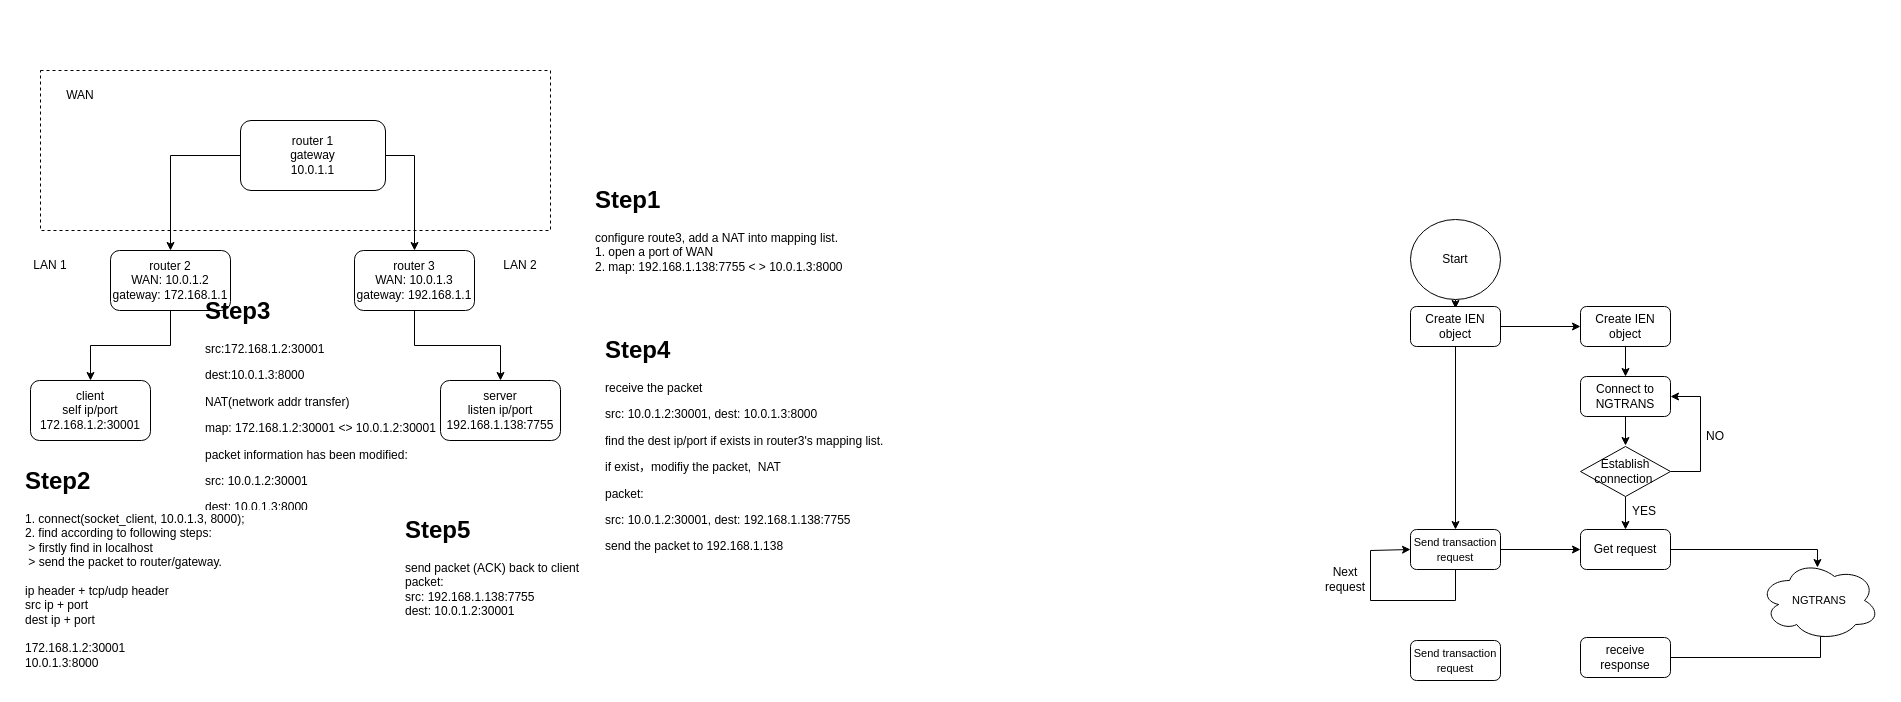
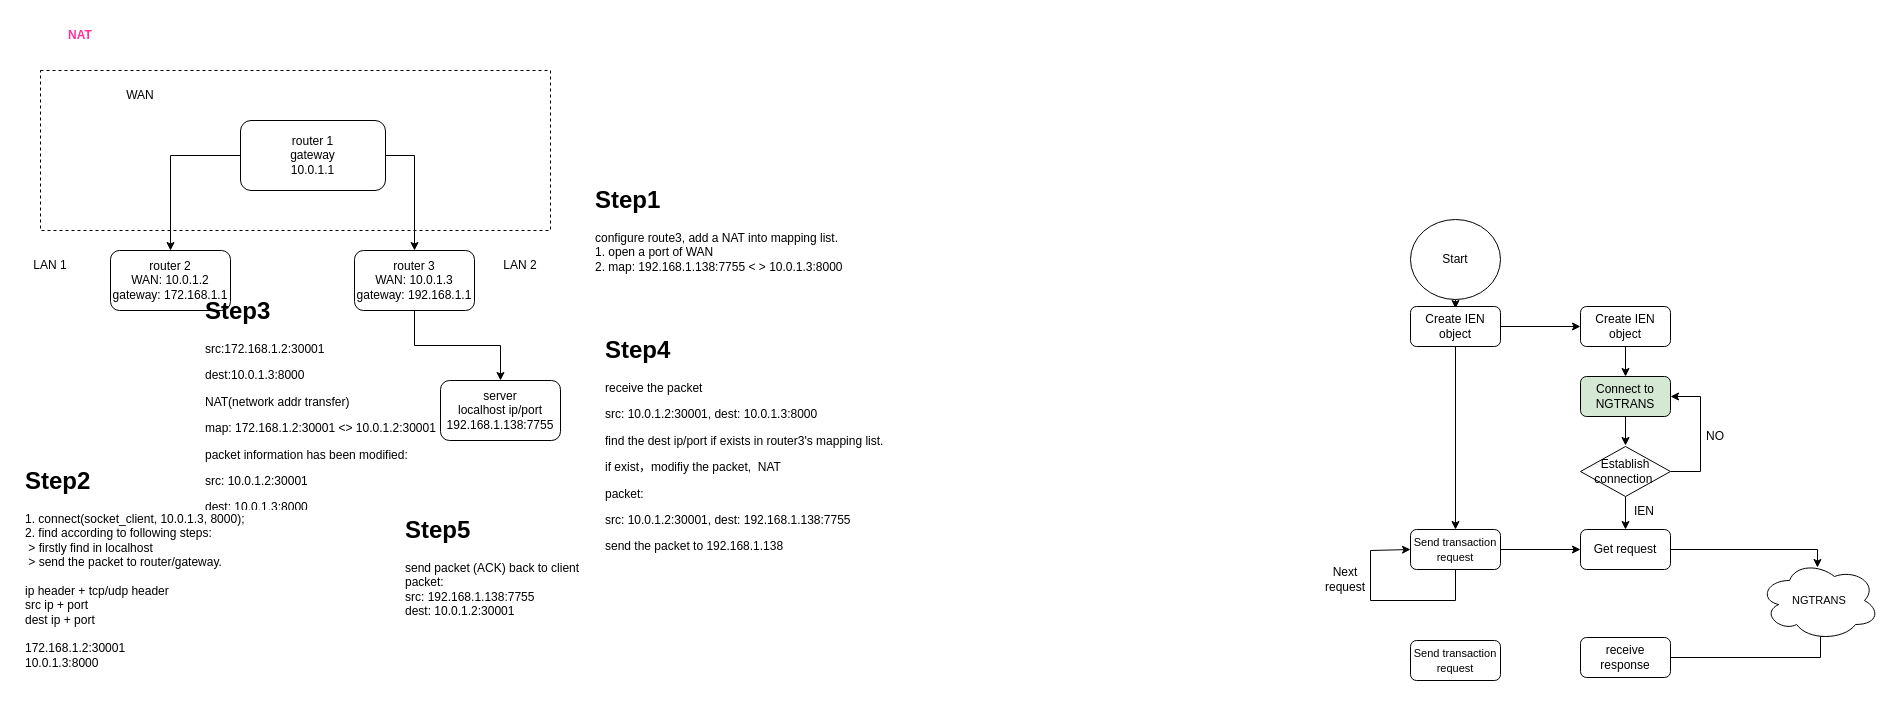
none -> (81, 36)
(81, 96) -> (141, 96)
(135, 346) -> none
(1626, 397) -> (1626, 397)
(91, 411) -> none
(501, 411) -> (501, 411)
(1645, 512) -> (1645, 512)
